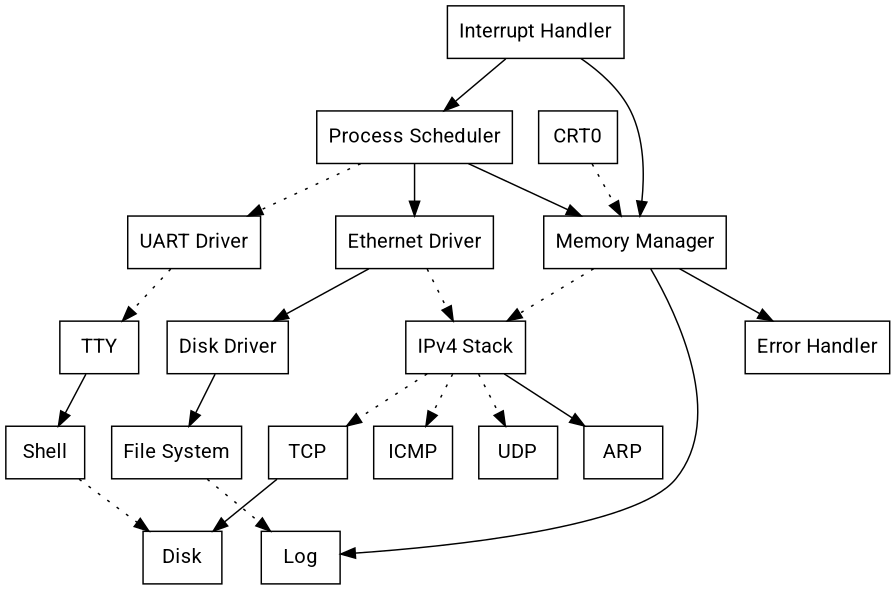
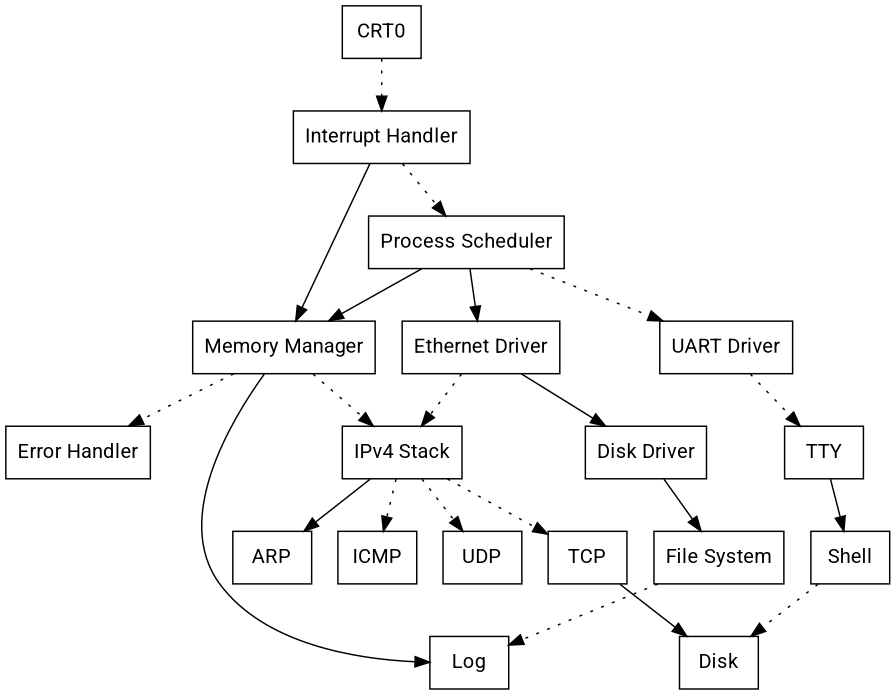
(481, 80) -> (419, 184)
(603, 183) -> (382, 78)
(720, 291) -> (188, 397)
